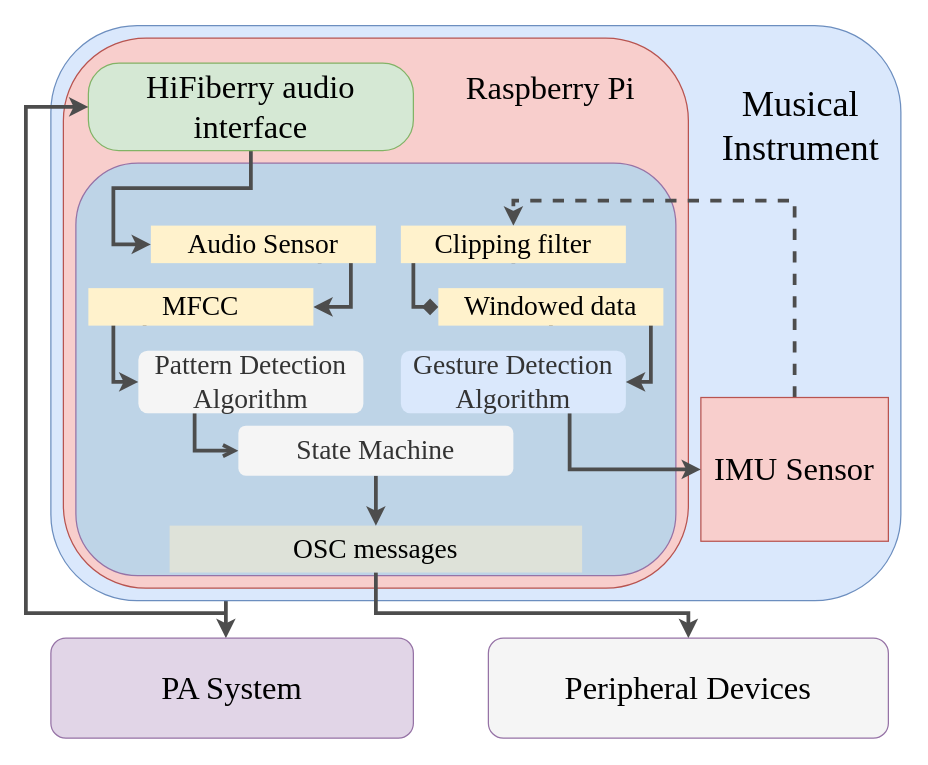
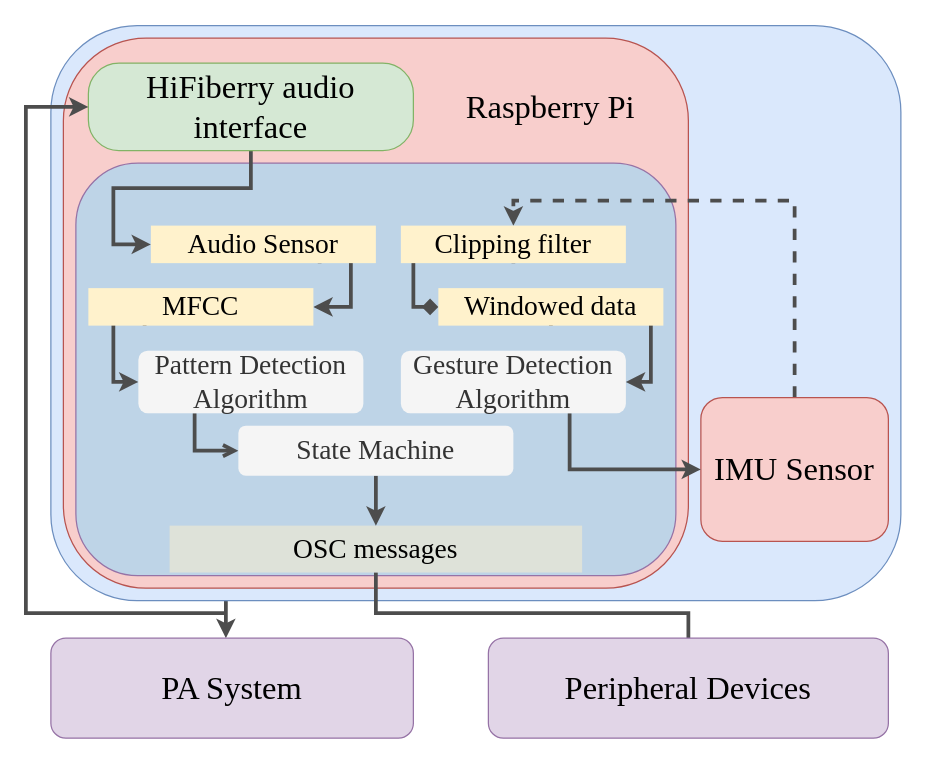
(551, 88) -> (551, 107)
(801, 126) -> none
(513, 382) -> (513, 382)
(794, 469) -> (794, 469)
(688, 622) -> (688, 629)
(688, 688) -> (688, 688)
